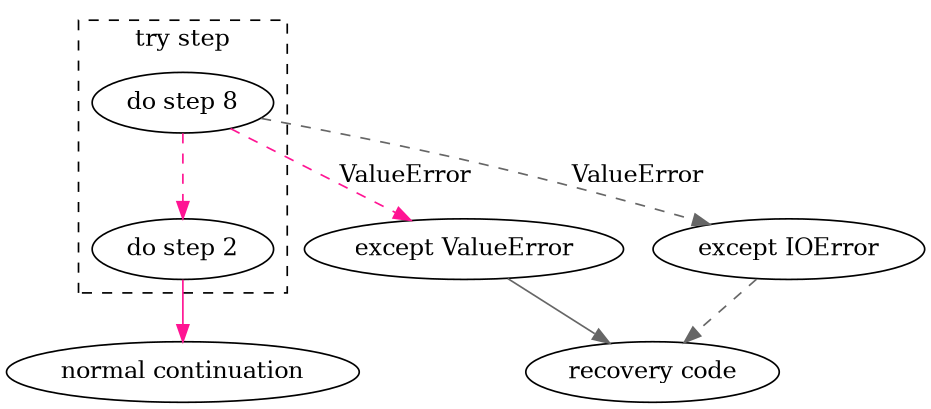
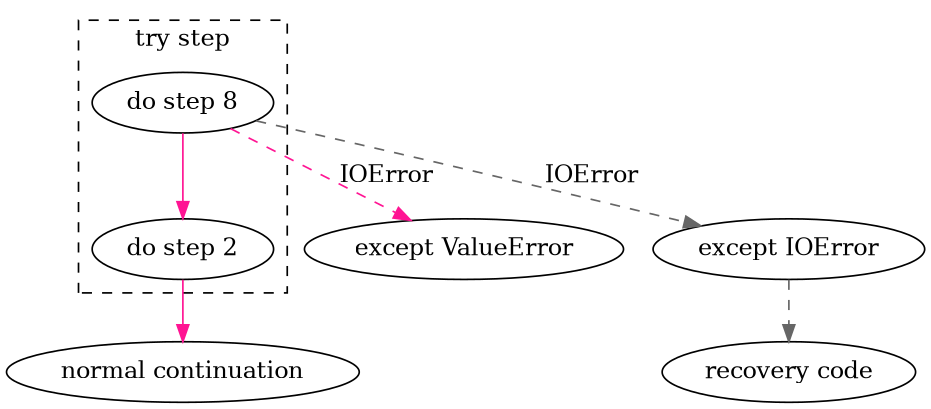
(183, 167) -> (183, 167)
(406, 176) -> (387, 176)
(638, 176) -> (592, 176)
(551, 306) -> none
